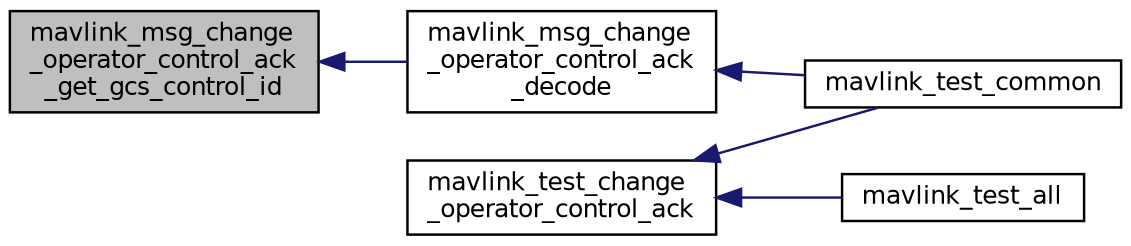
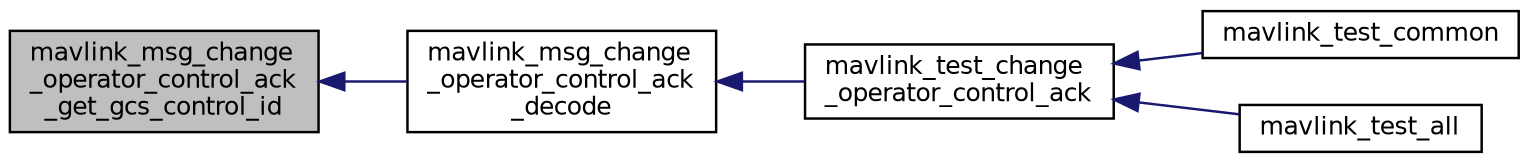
(773, 73) -> (773, 81)
